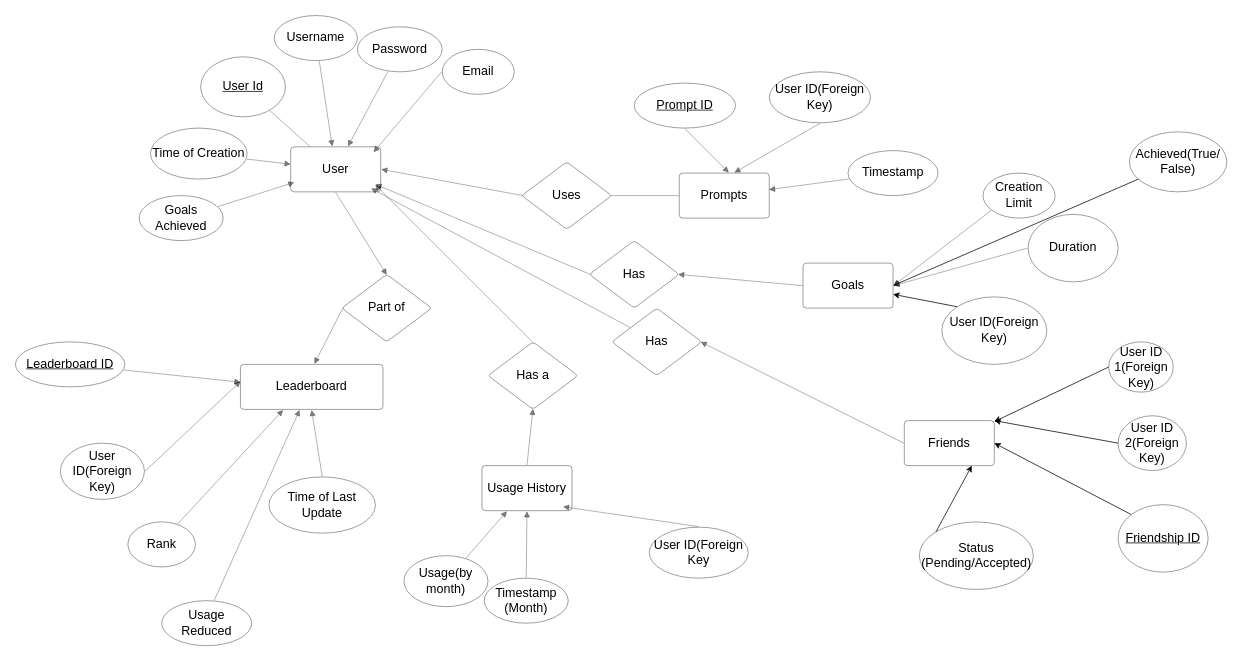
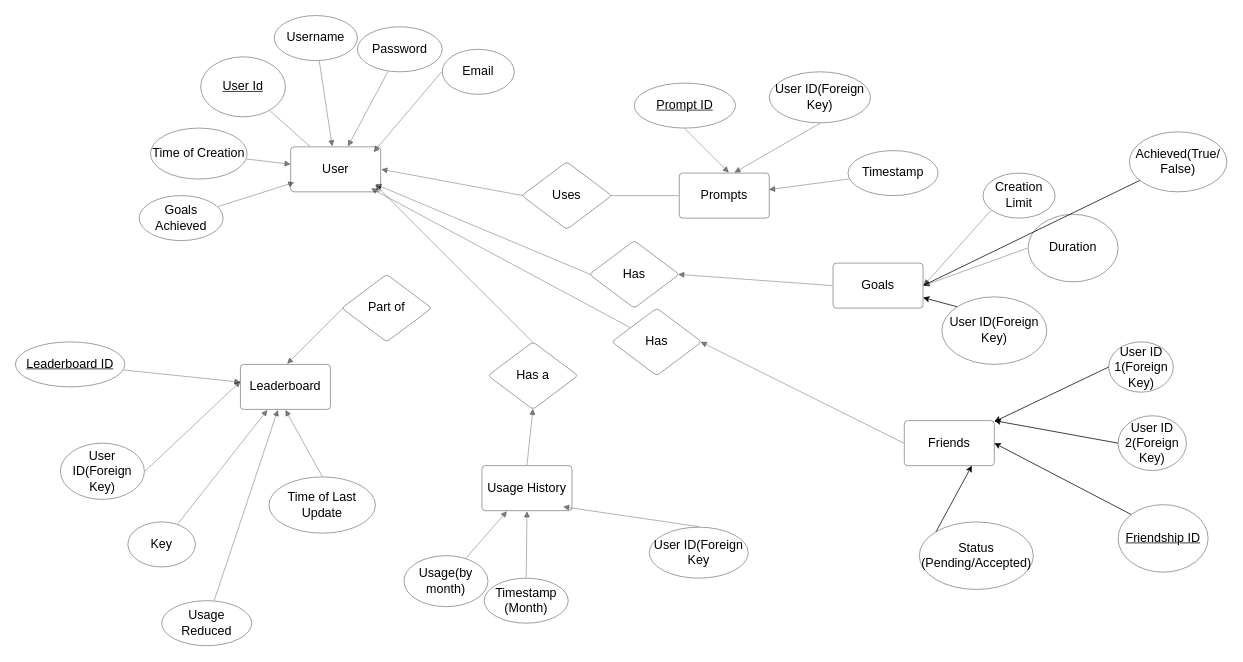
(357, 226) -> none
(848, 285) -> (878, 285)
(312, 387) -> (285, 387)
(162, 544) -> (162, 544)
